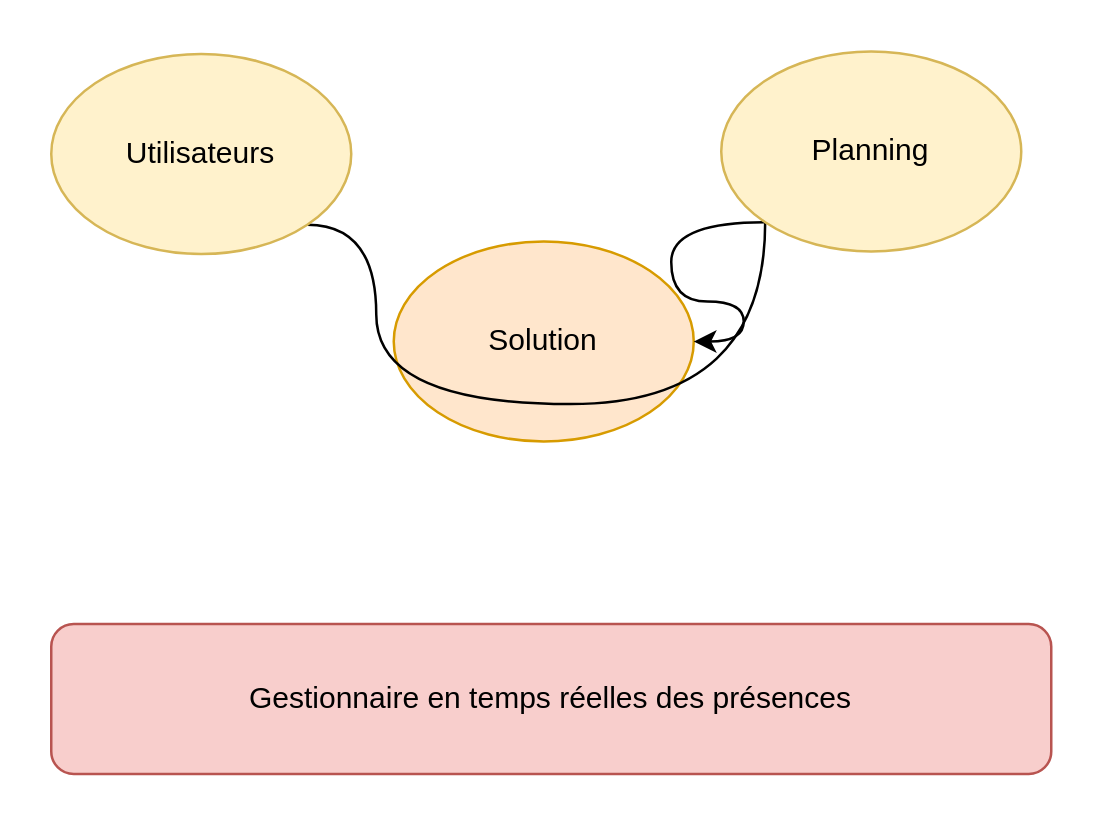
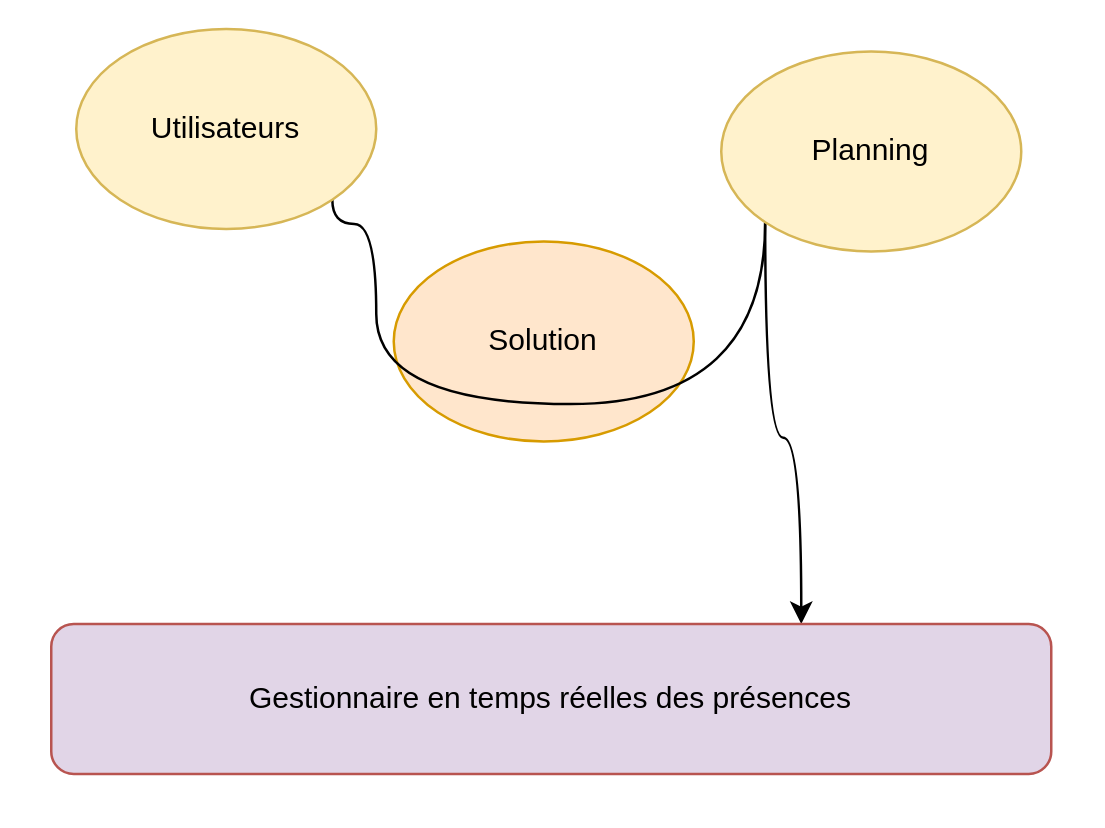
(201, 154) -> (226, 129)
(672, 254) -> (783, 438)
(551, 699) -> (551, 699)
